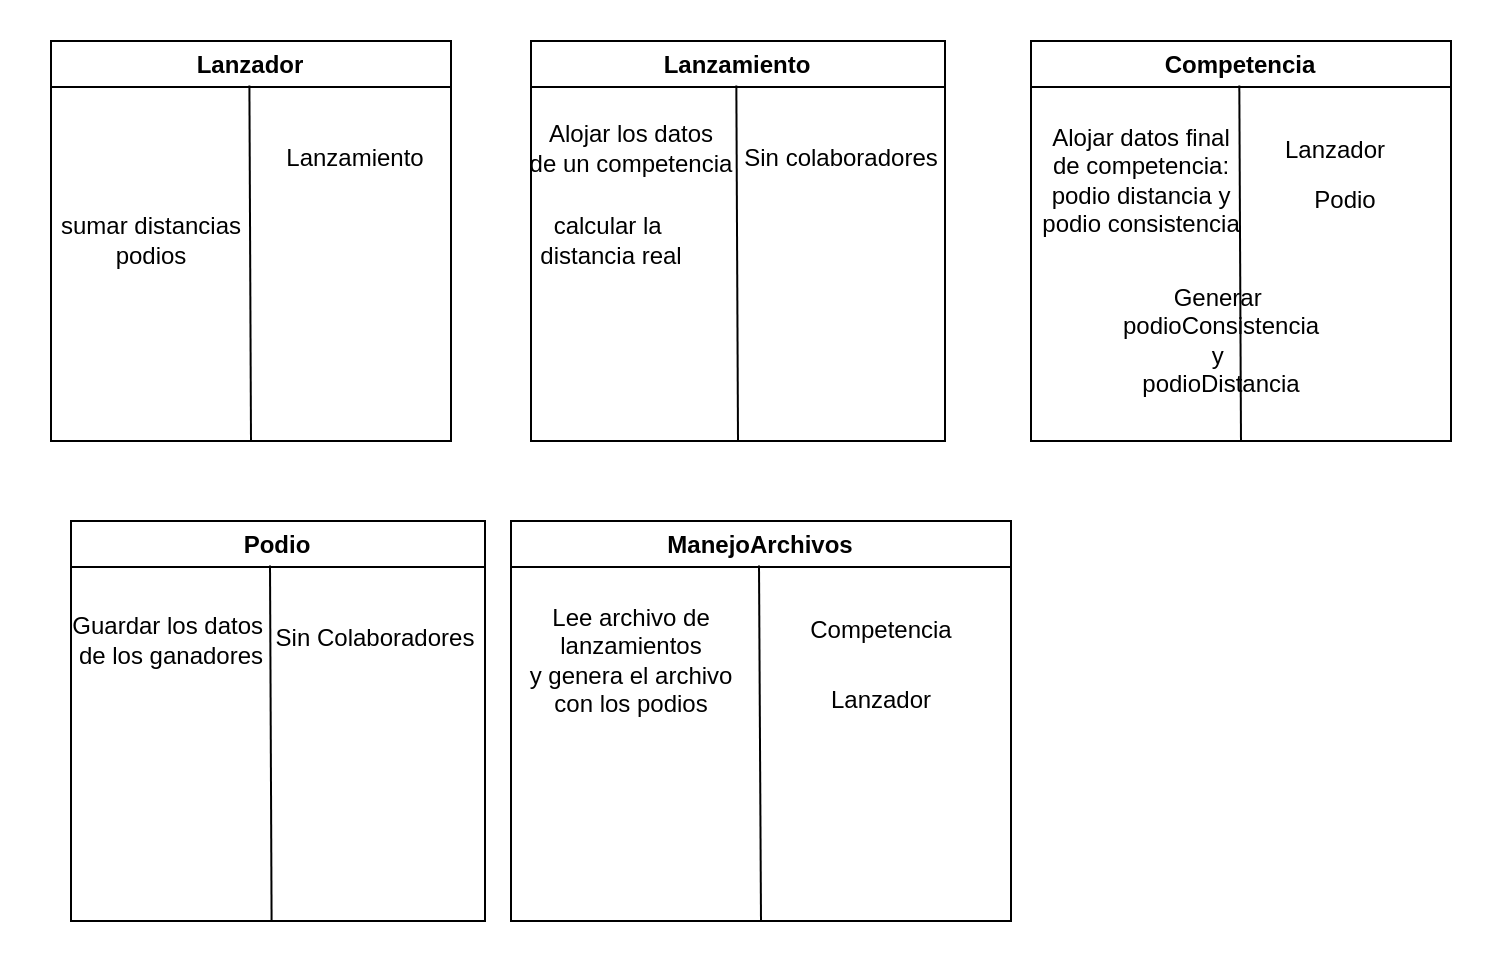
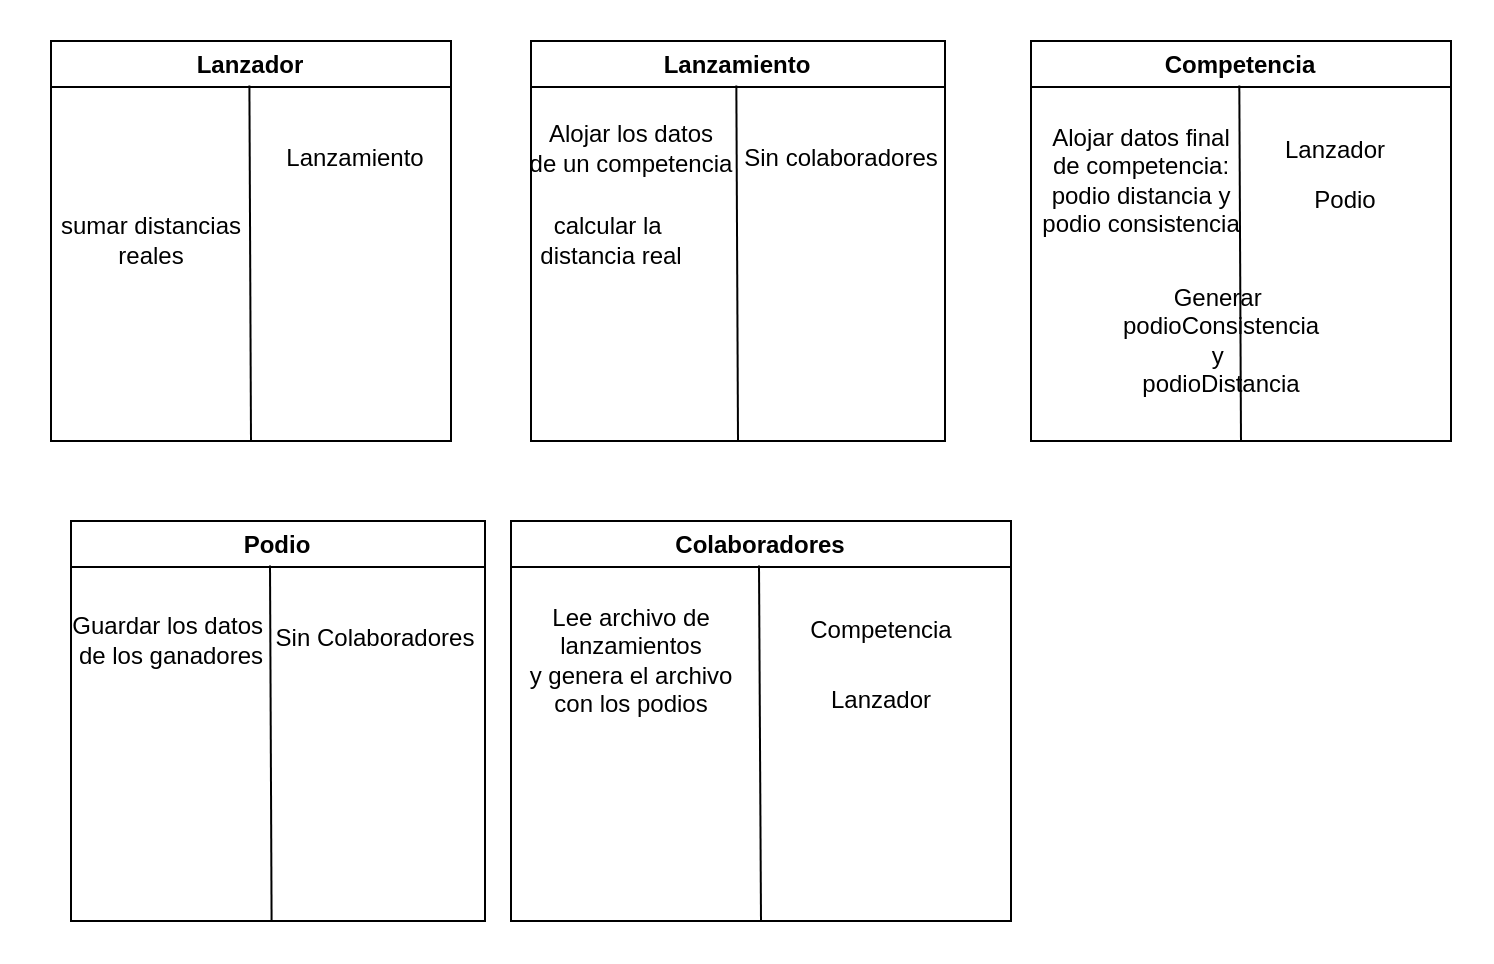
(152, 241) -> (152, 241)
(760, 545) -> (760, 545)
